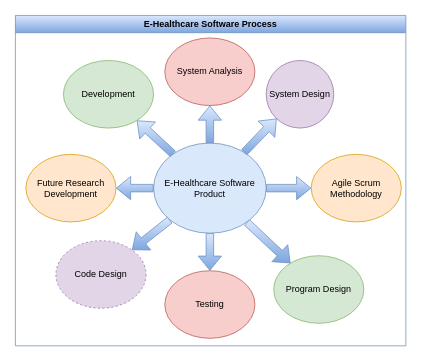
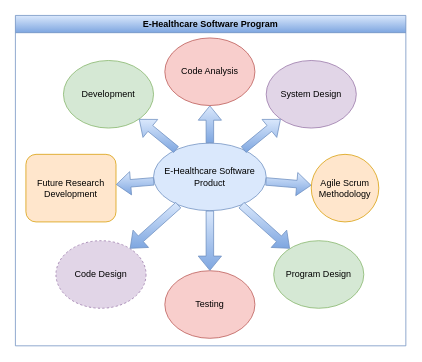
(210, 24) -> (210, 24)
(210, 72) -> (210, 72)
(300, 94) -> (311, 94)
(71, 188) -> (71, 188)
(210, 188) -> (210, 177)
(356, 188) -> (345, 188)
(318, 289) -> (318, 274)
